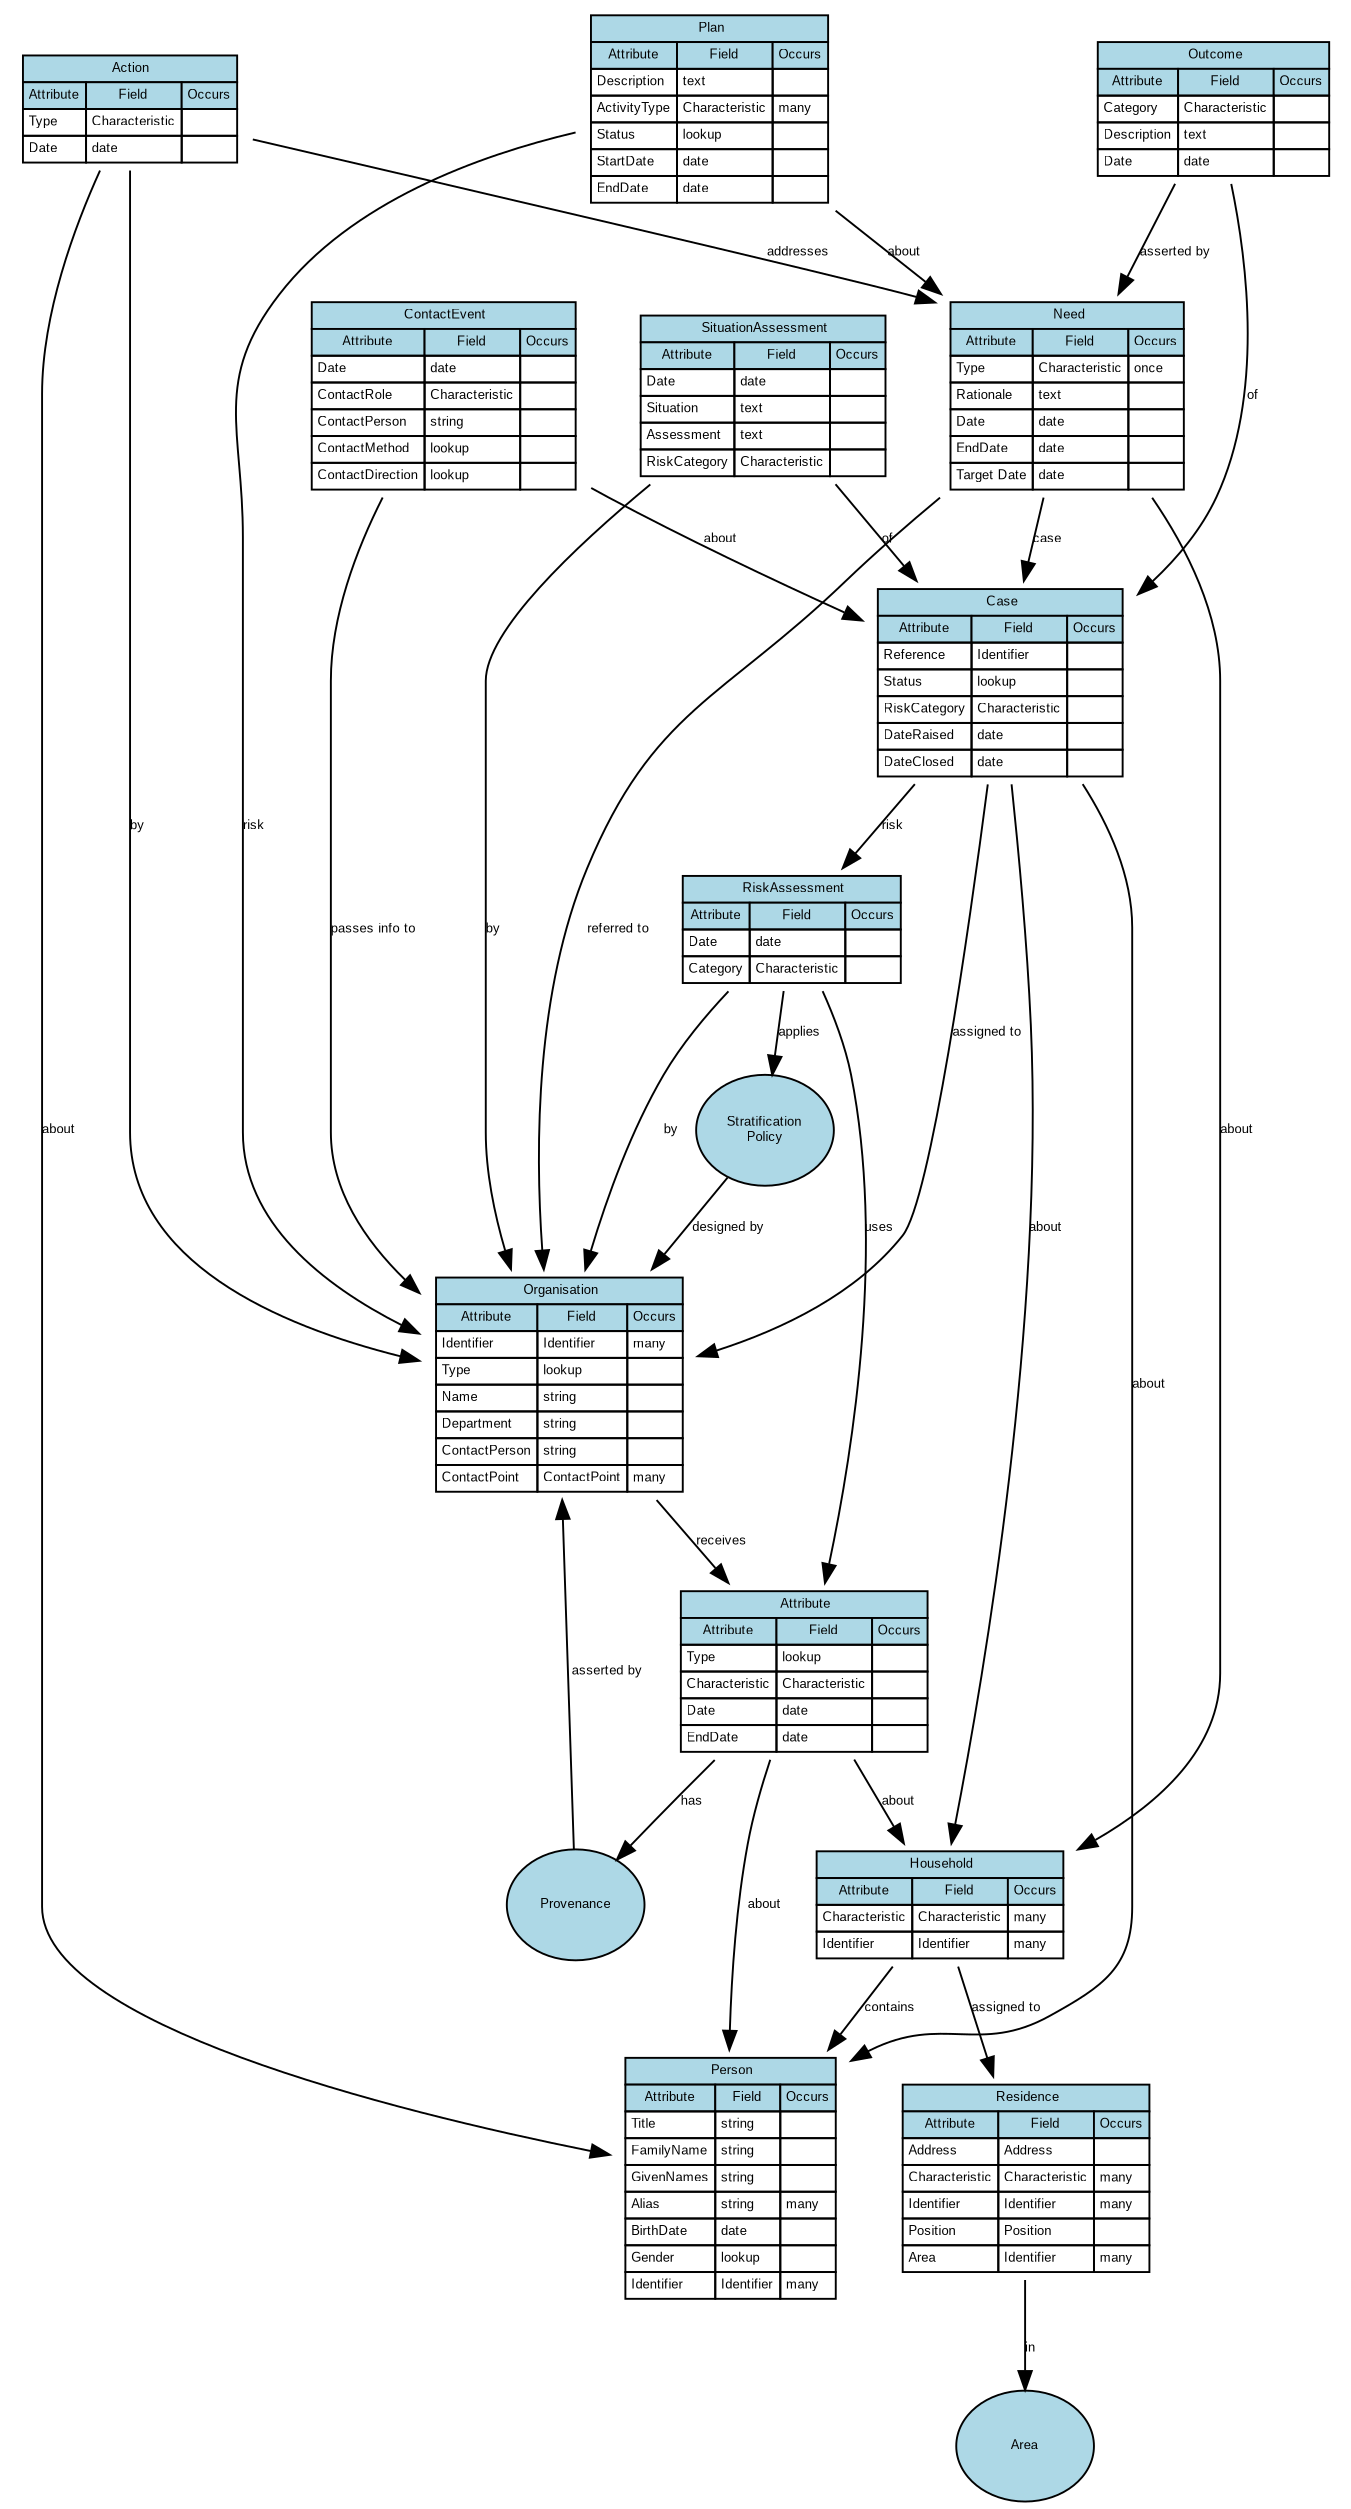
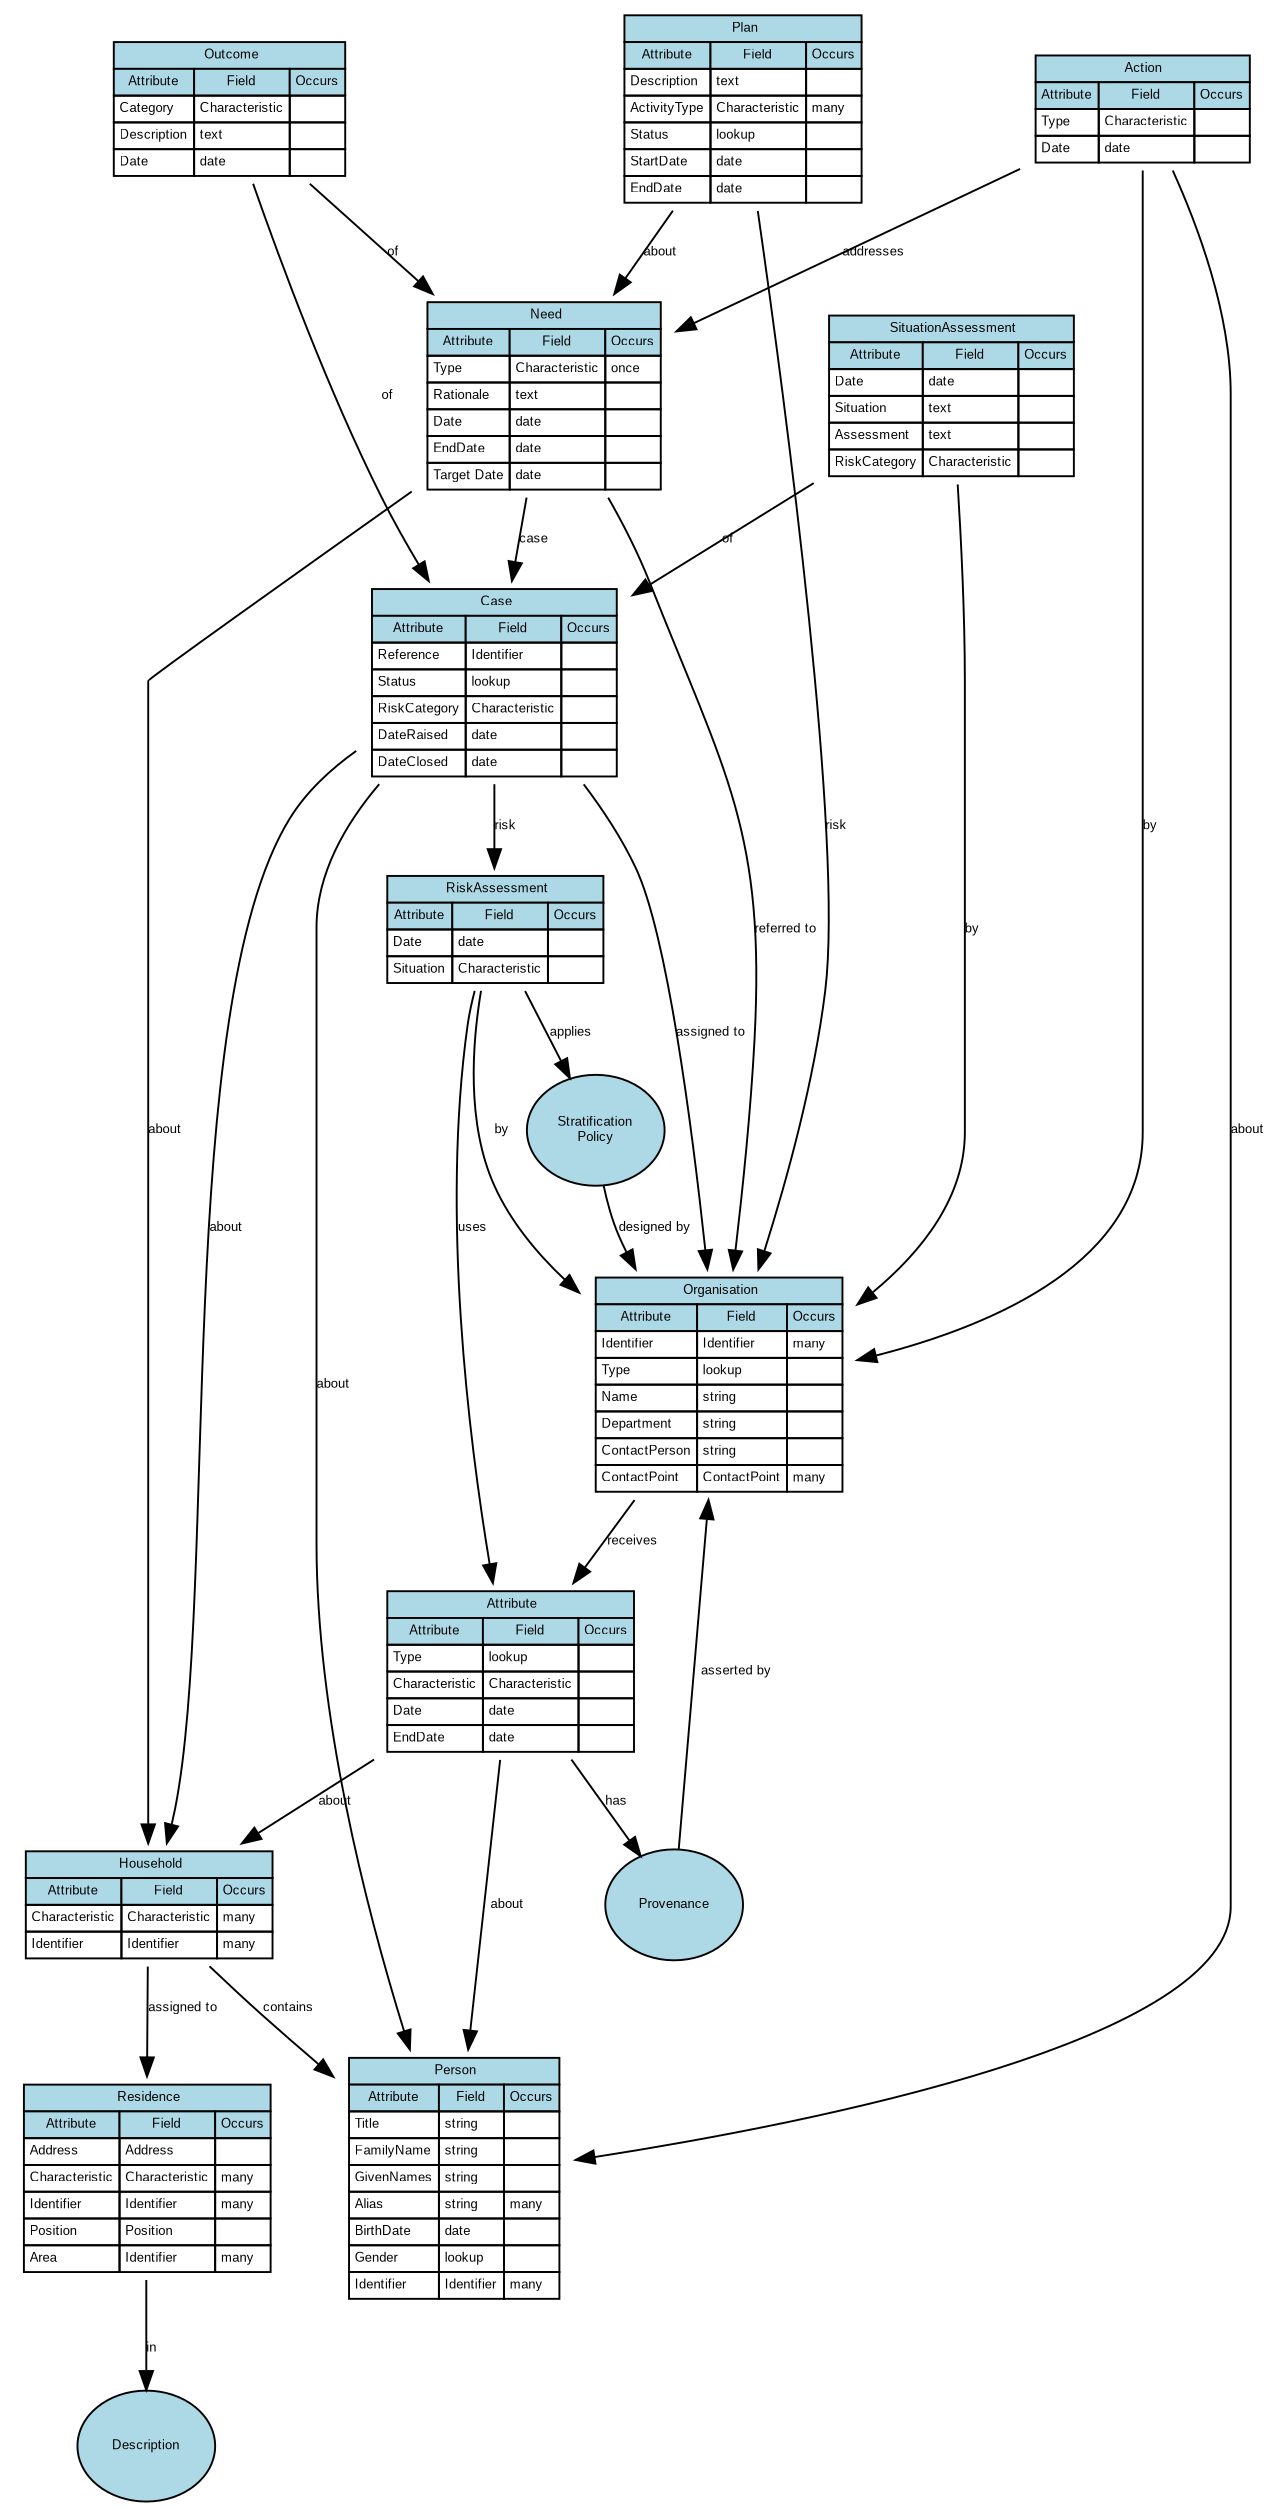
(1175, 252) -> (394, 252)
(444, 396) -> none
(716, 969) -> (420, 969)
(1025, 2446) -> (146, 2446)
